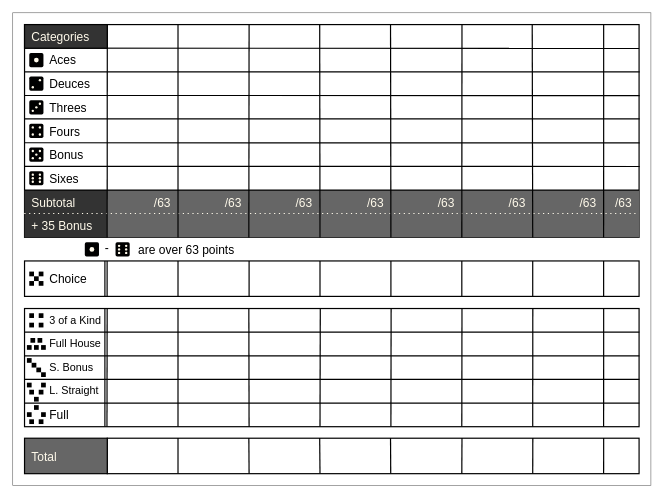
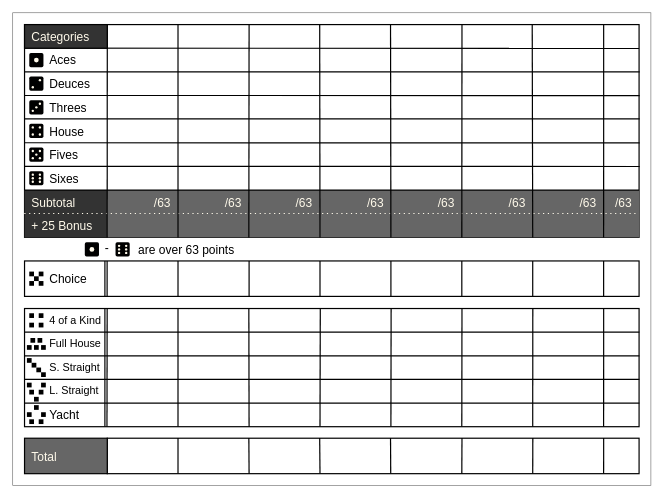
(66, 131) -> (66, 131)
(66, 155) -> (65, 155)
(62, 225) -> (62, 225)
(77, 320) -> (77, 320)
(71, 368) -> (78, 368)
(60, 414) -> (66, 414)
